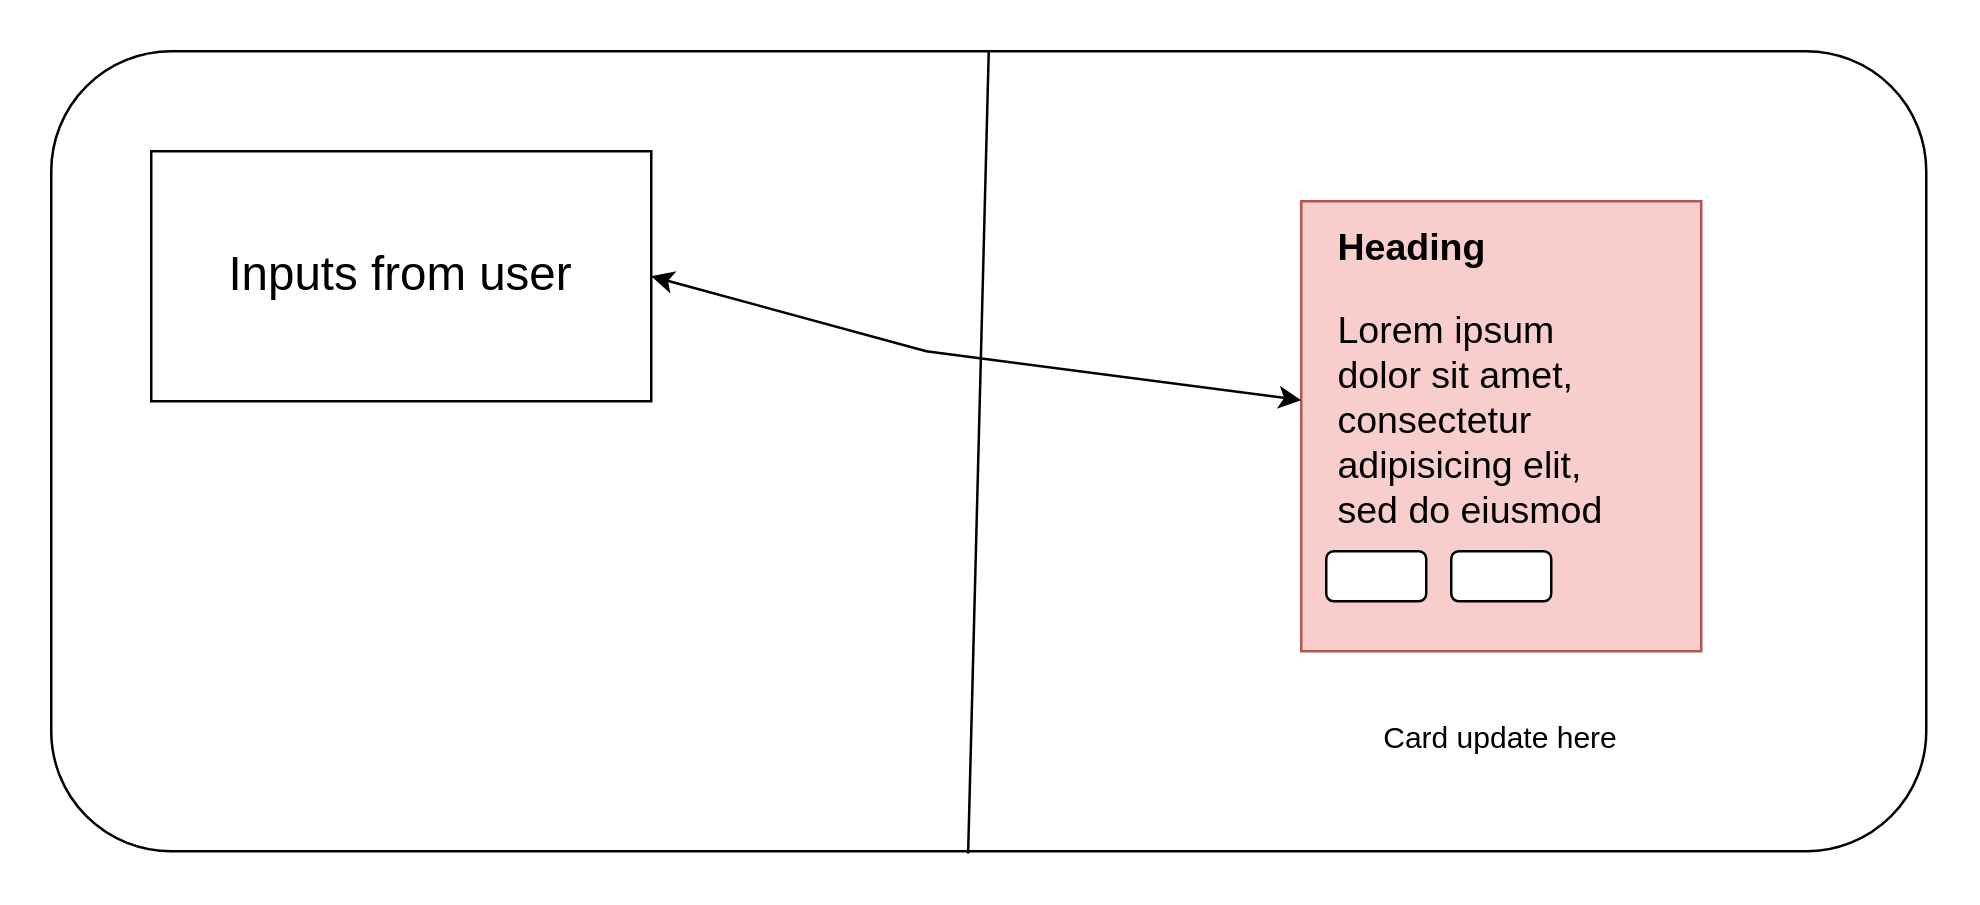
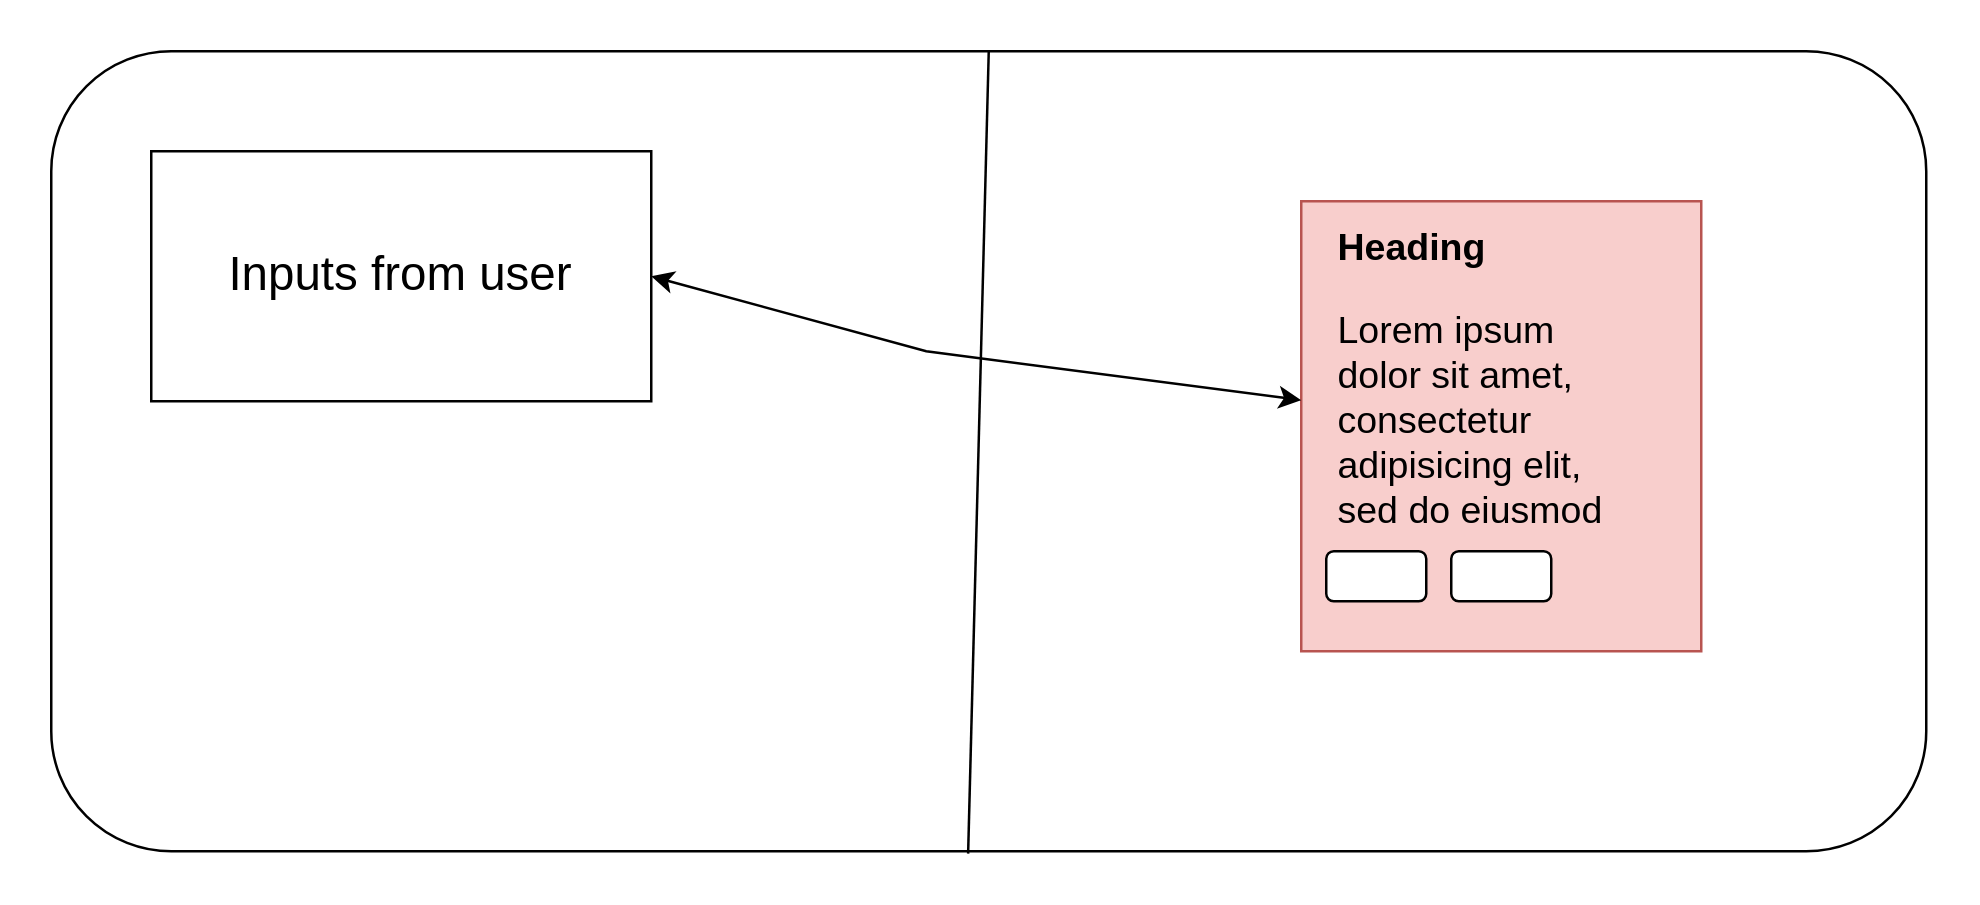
(1501, 739) -> none
